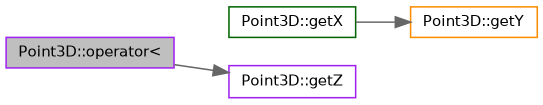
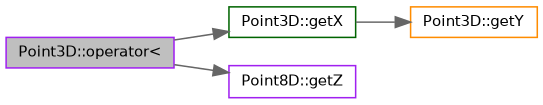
none -> (194, 37)
(292, 82) -> (292, 82)
